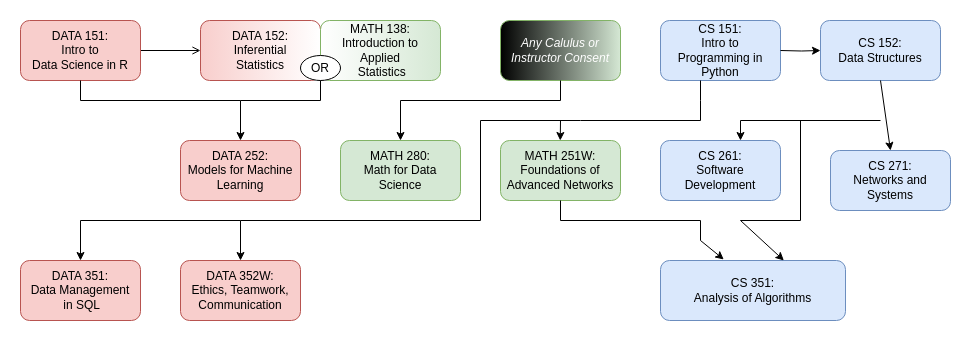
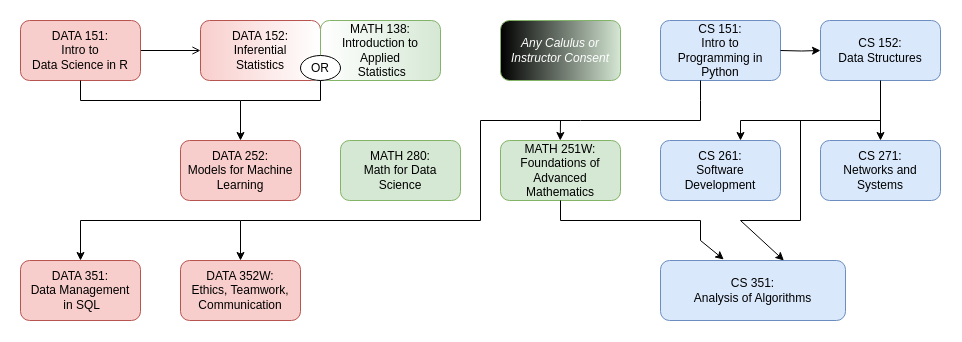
(475, 101) -> none
(561, 171) -> (561, 171)
(891, 181) -> (881, 171)
